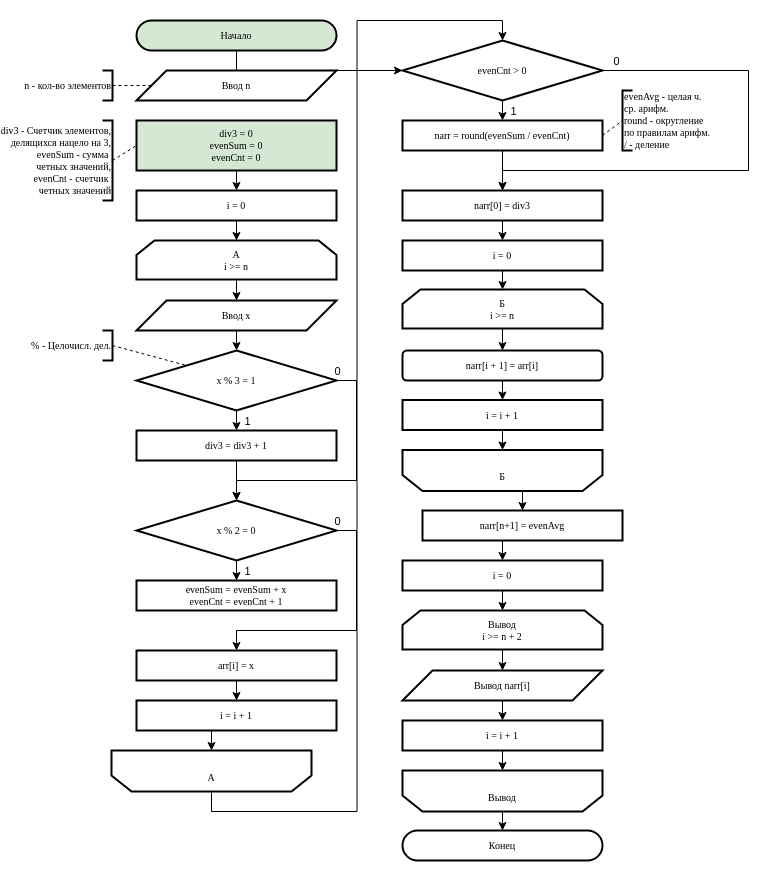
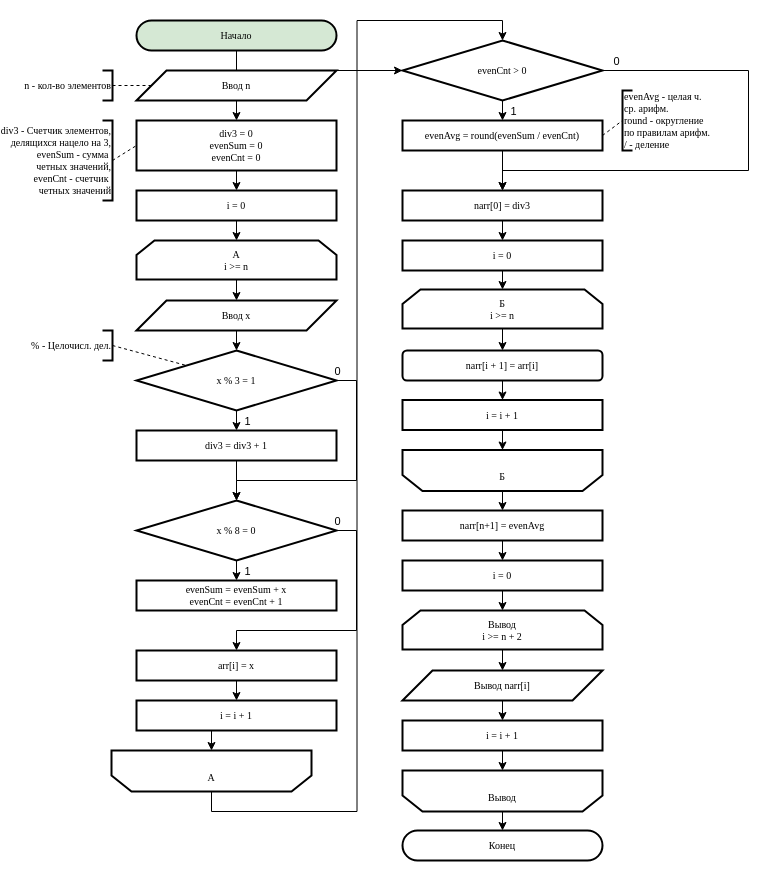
none -> (237, 107)
(503, 136) -> (503, 136)
(237, 146) -> (237, 146)
(523, 526) -> (503, 526)
(237, 531) -> (237, 531)
